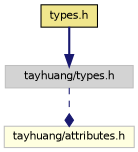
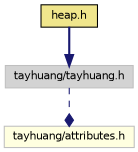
(69, 16) -> (69, 16)
(69, 77) -> (69, 77)
